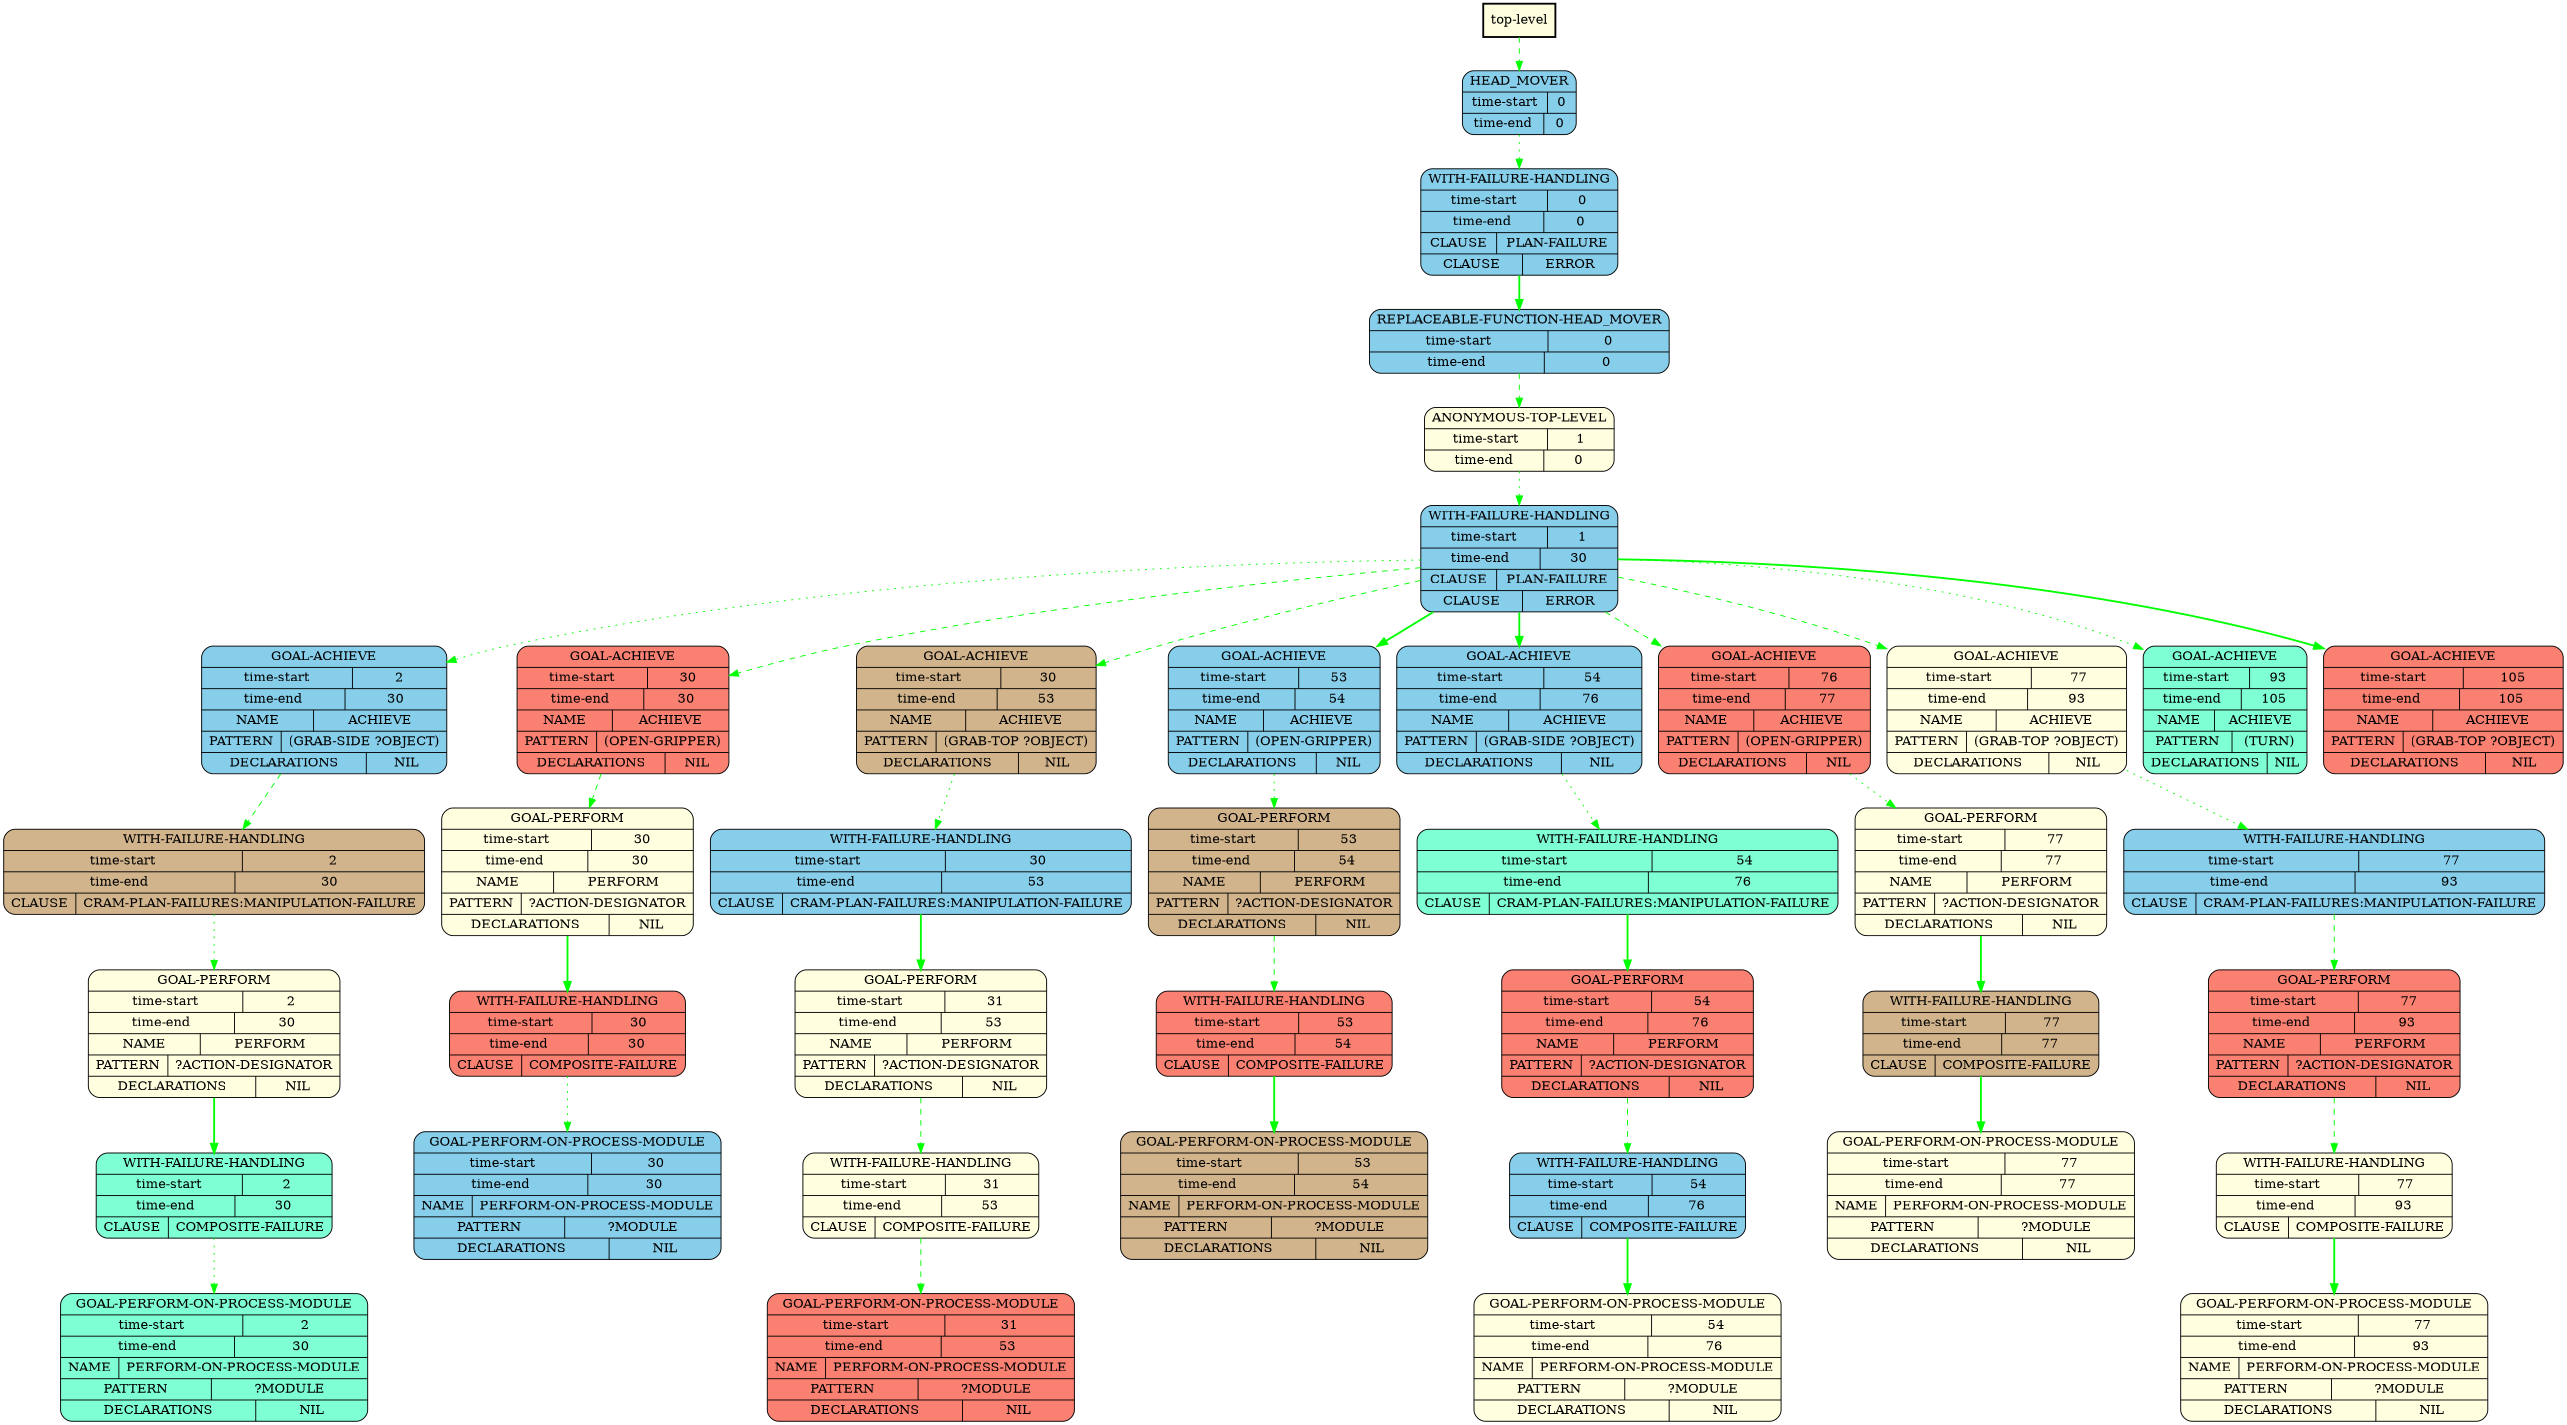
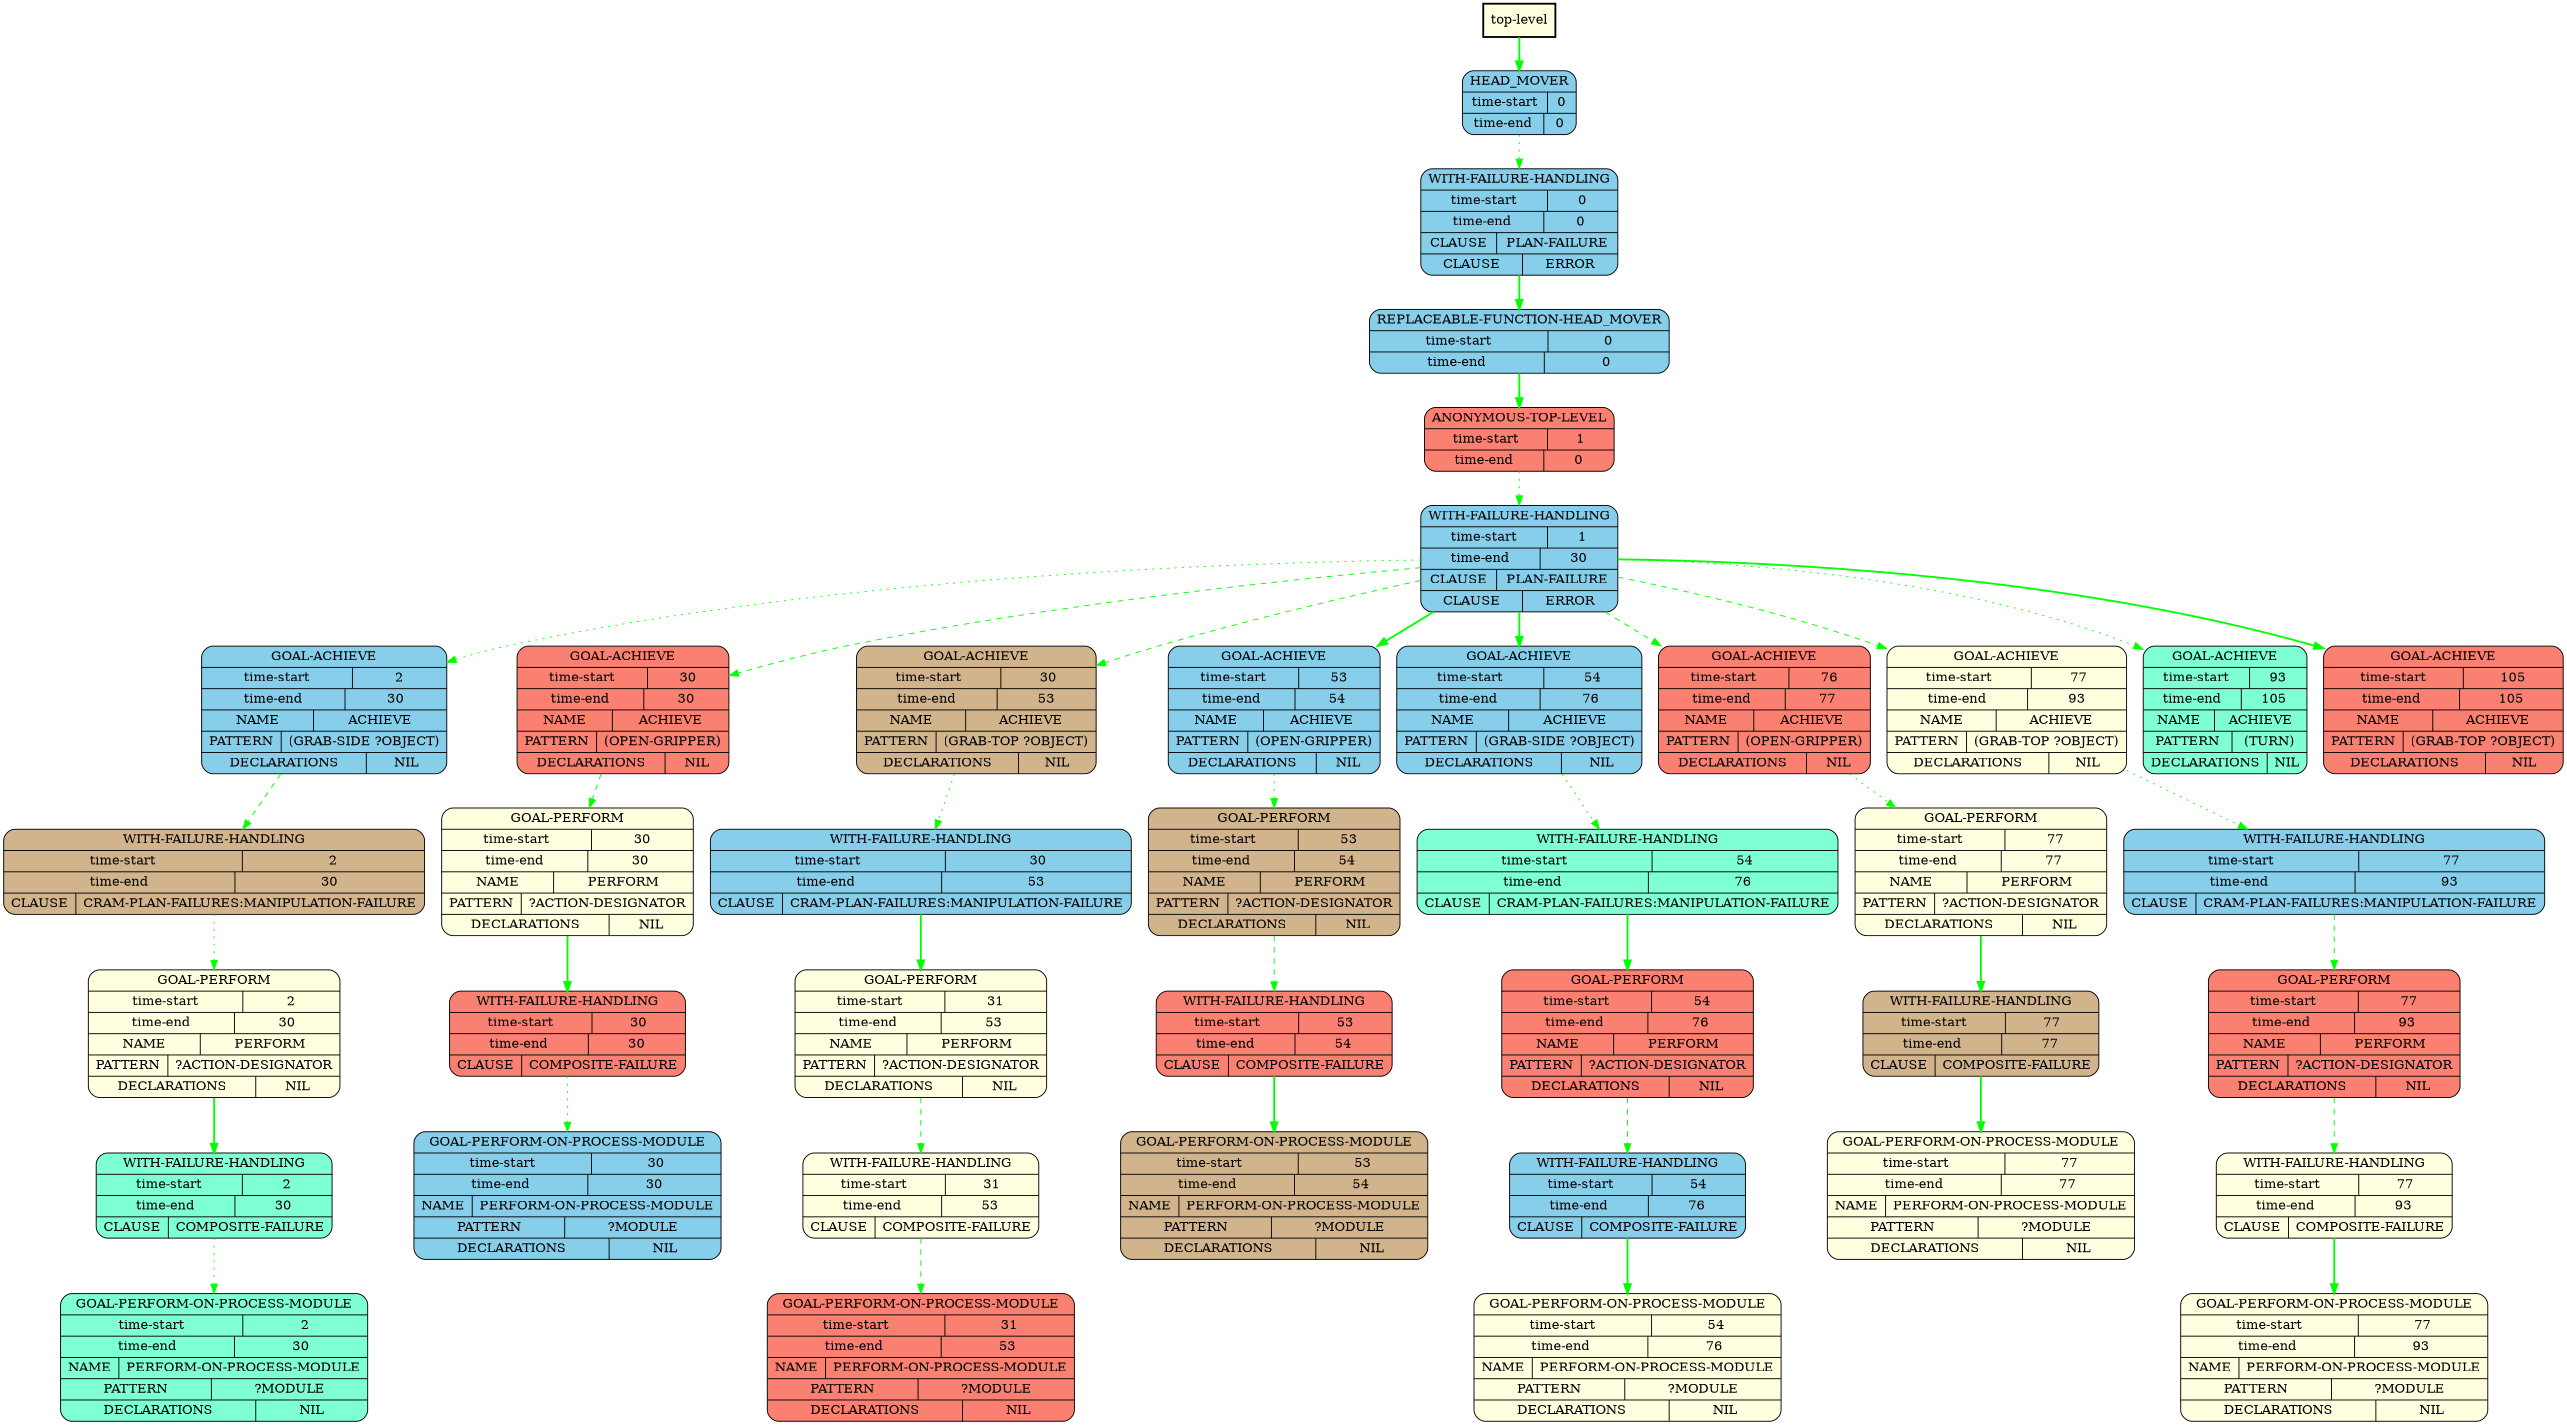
(1519, 49) -> (1519, 49)
(1519, 386) -> (1519, 386)
(1519, 439) -> (1519, 439)
